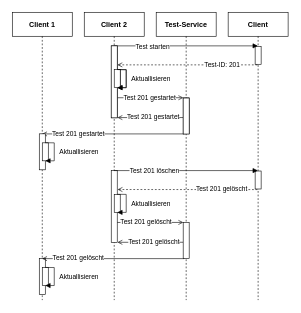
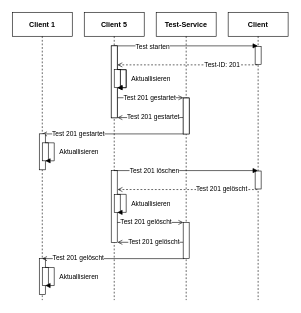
(114, 25) -> (114, 25)
